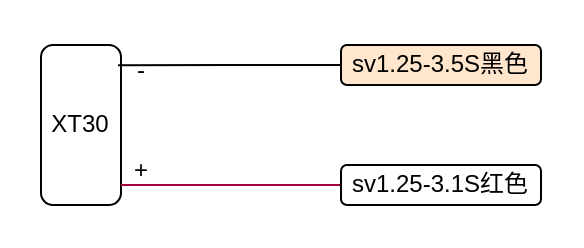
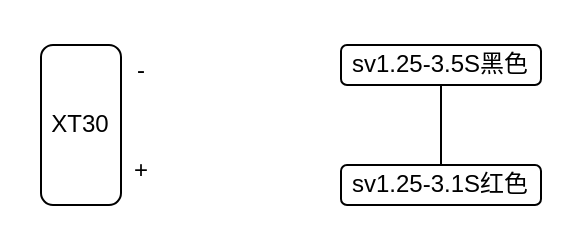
(230, 65) -> (441, 125)
(441, 65) -> (441, 65)
(231, 185) -> none
